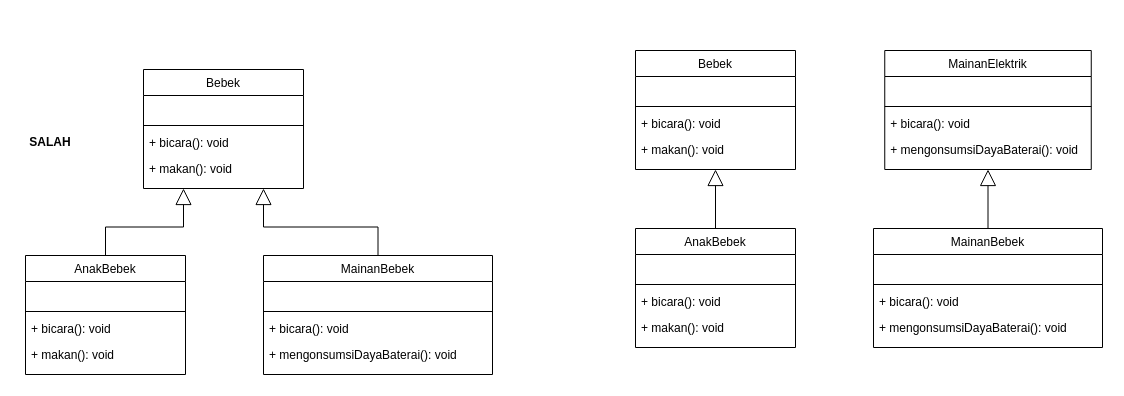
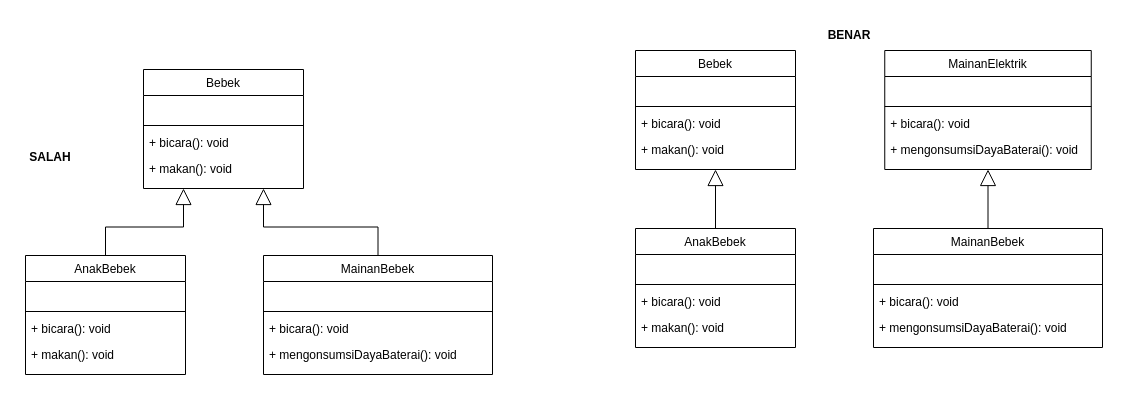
none -> (850, 36)
(51, 143) -> (51, 158)
